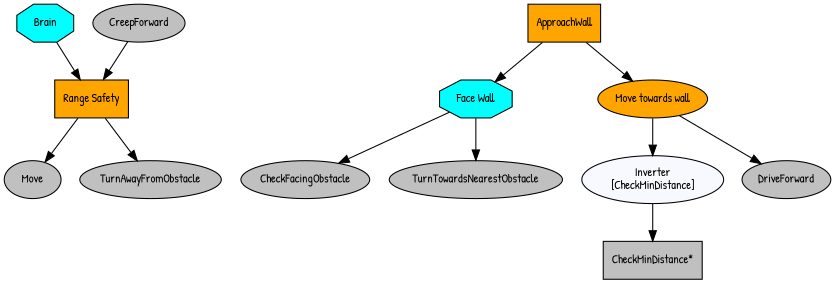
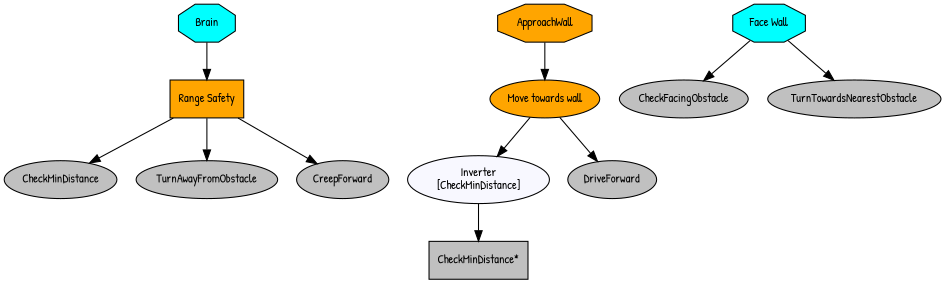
(564, 23) -> (545, 23)
(118, 56) -> (273, 138)
(523, 59) -> none
(33, 180) -> (61, 180)
